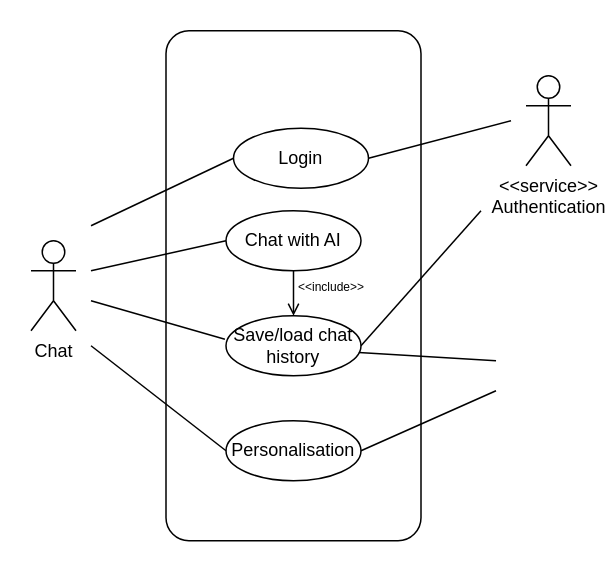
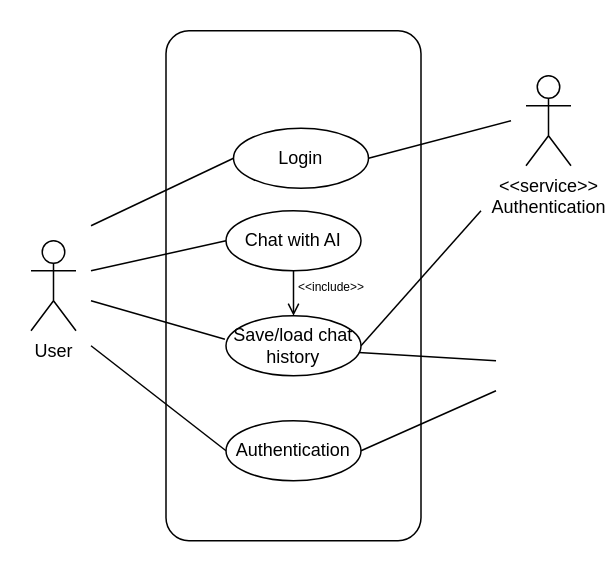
(54, 352) -> (54, 352)
(293, 451) -> (293, 451)
